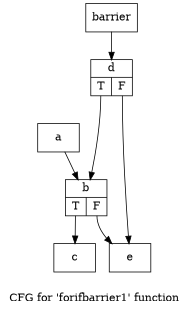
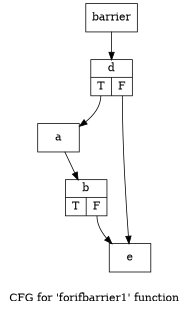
(98, 134) -> (96, 110)
(75, 258) -> none
